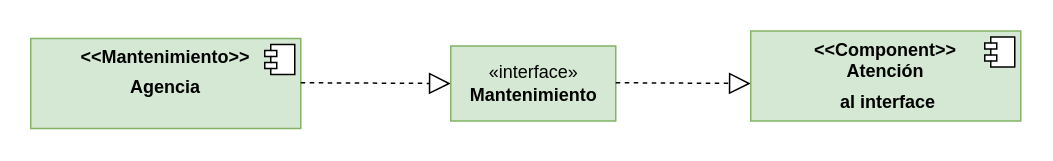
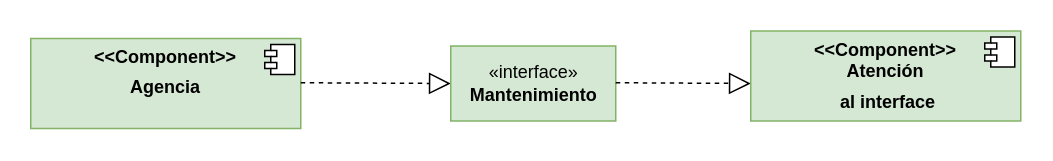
(112, 38) -> (96, 38)
